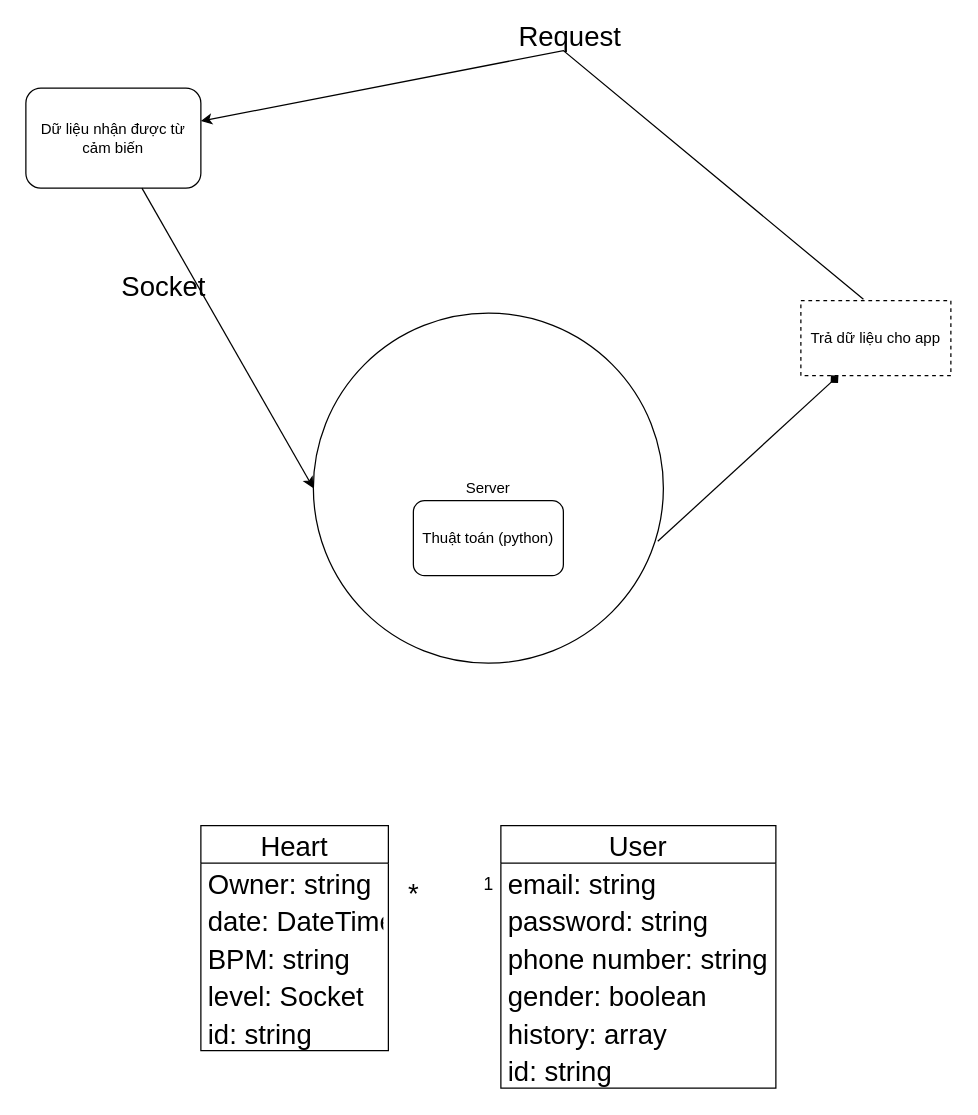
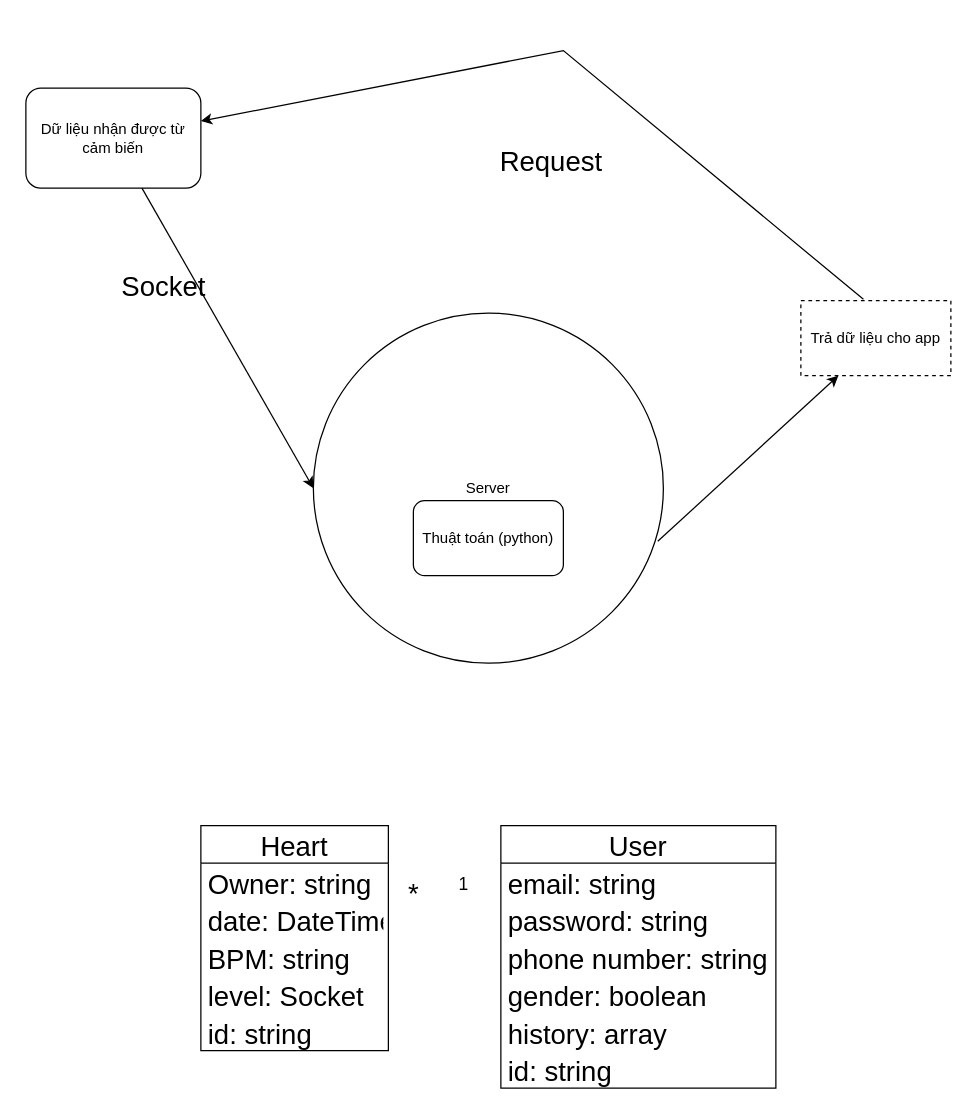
(569, 38) -> (551, 163)
(831, 382) -> (832, 382)
(488, 882) -> (463, 882)
